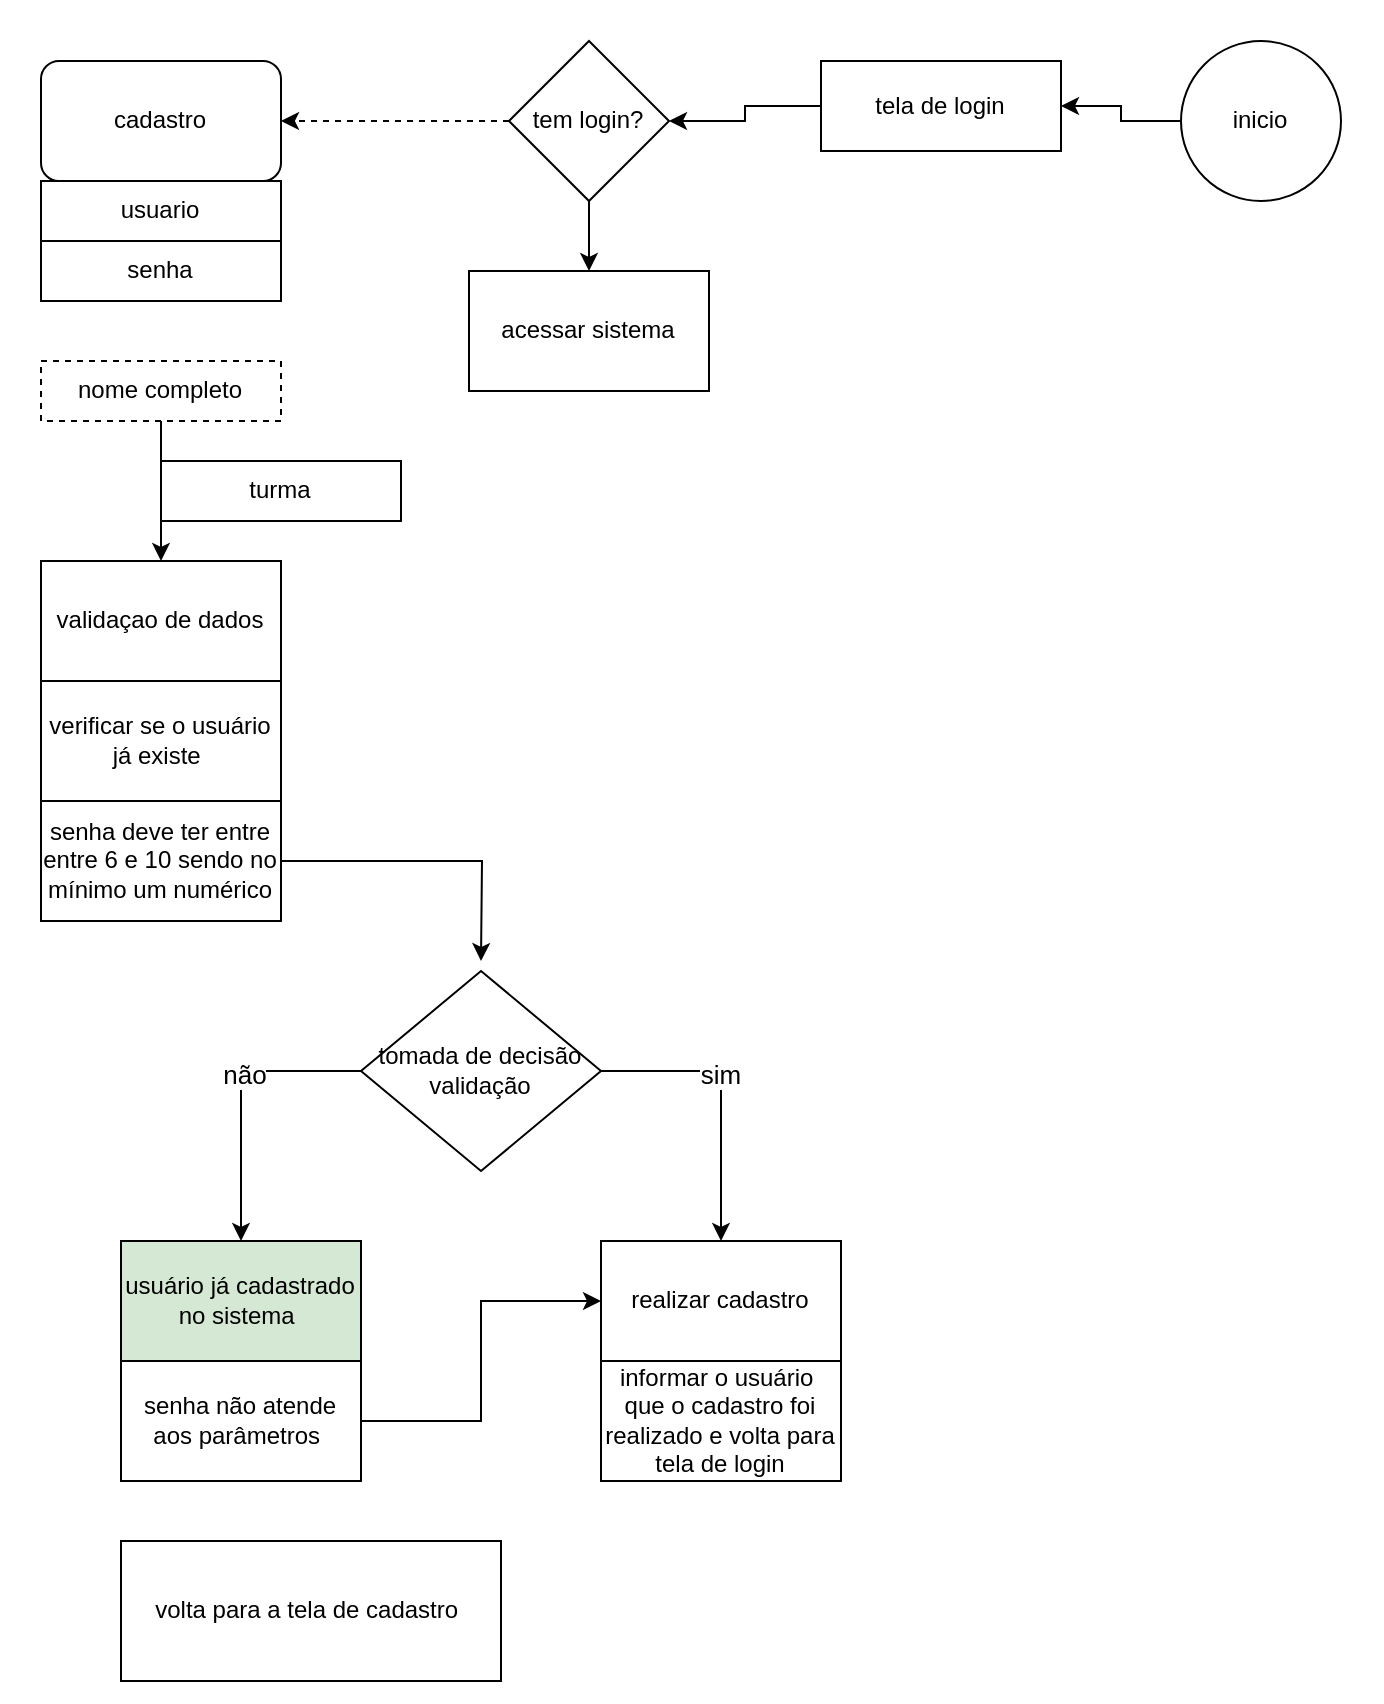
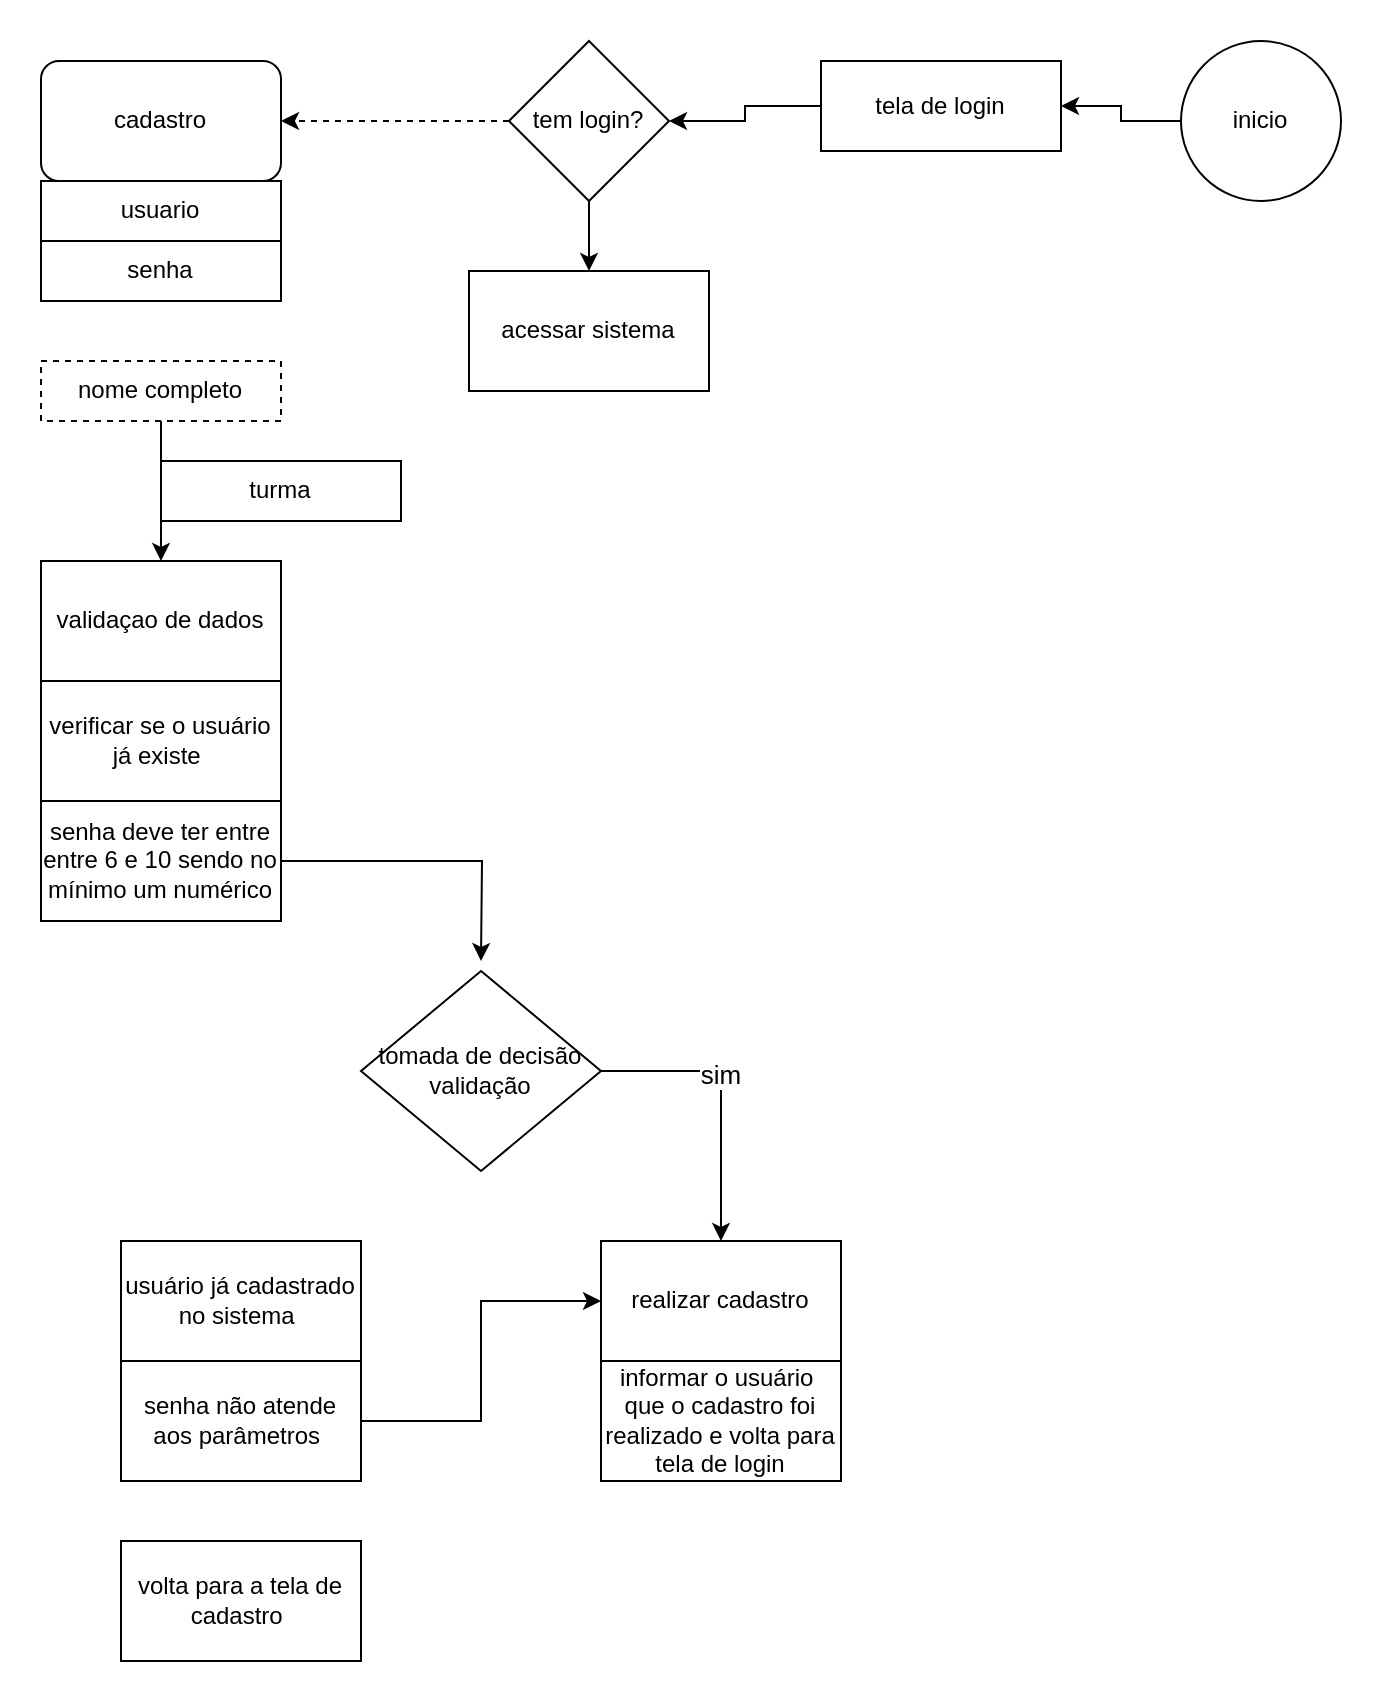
(241, 1089) -> none
(241, 1301) -> (241, 1301)
(311, 1611) -> (241, 1601)
